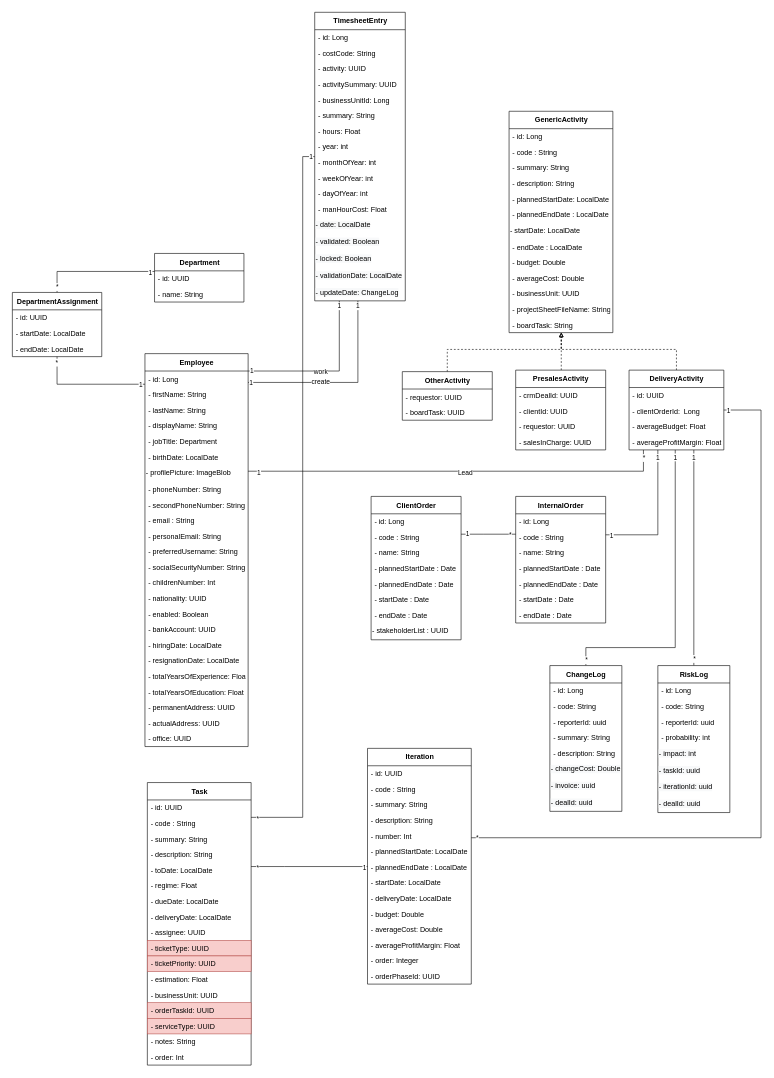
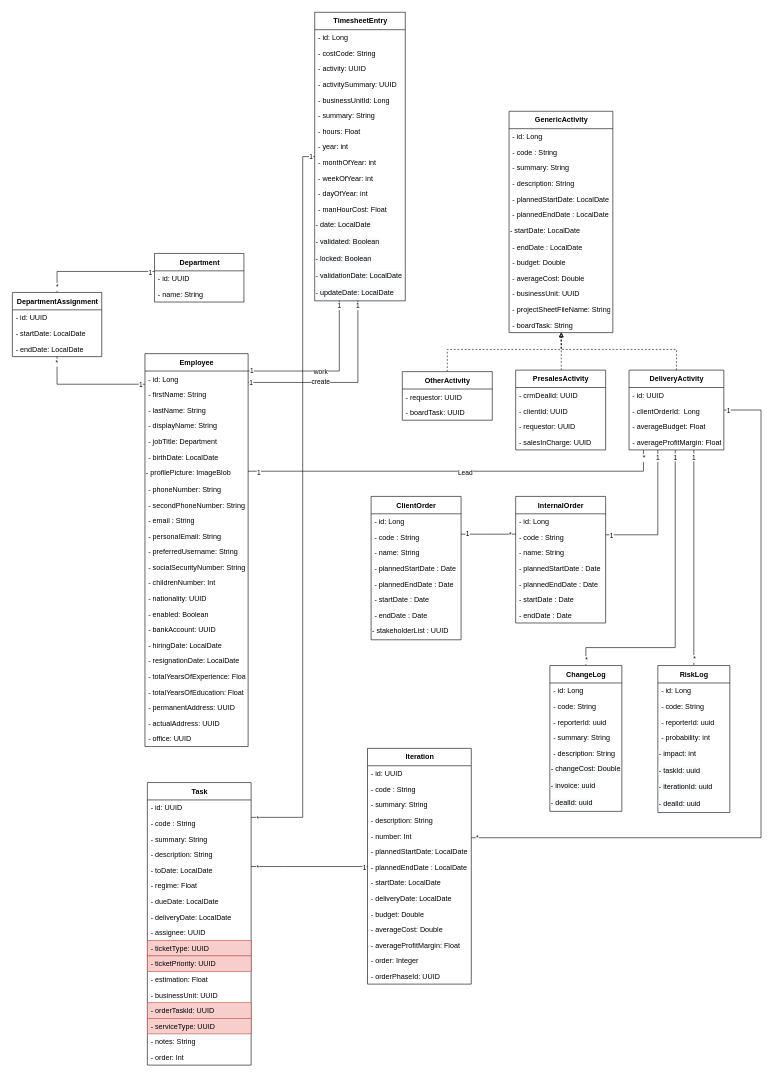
(360, 293) -> (359, 293)
